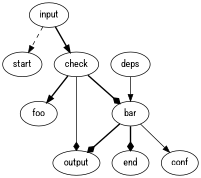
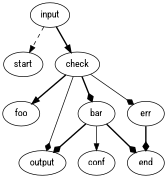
(131, 64) -> none
none -> (146, 114)
